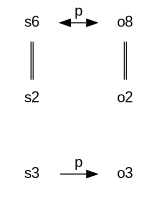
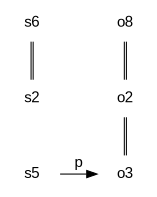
(79, 23) -> none
none -> (125, 136)
(32, 174) -> (32, 174)
